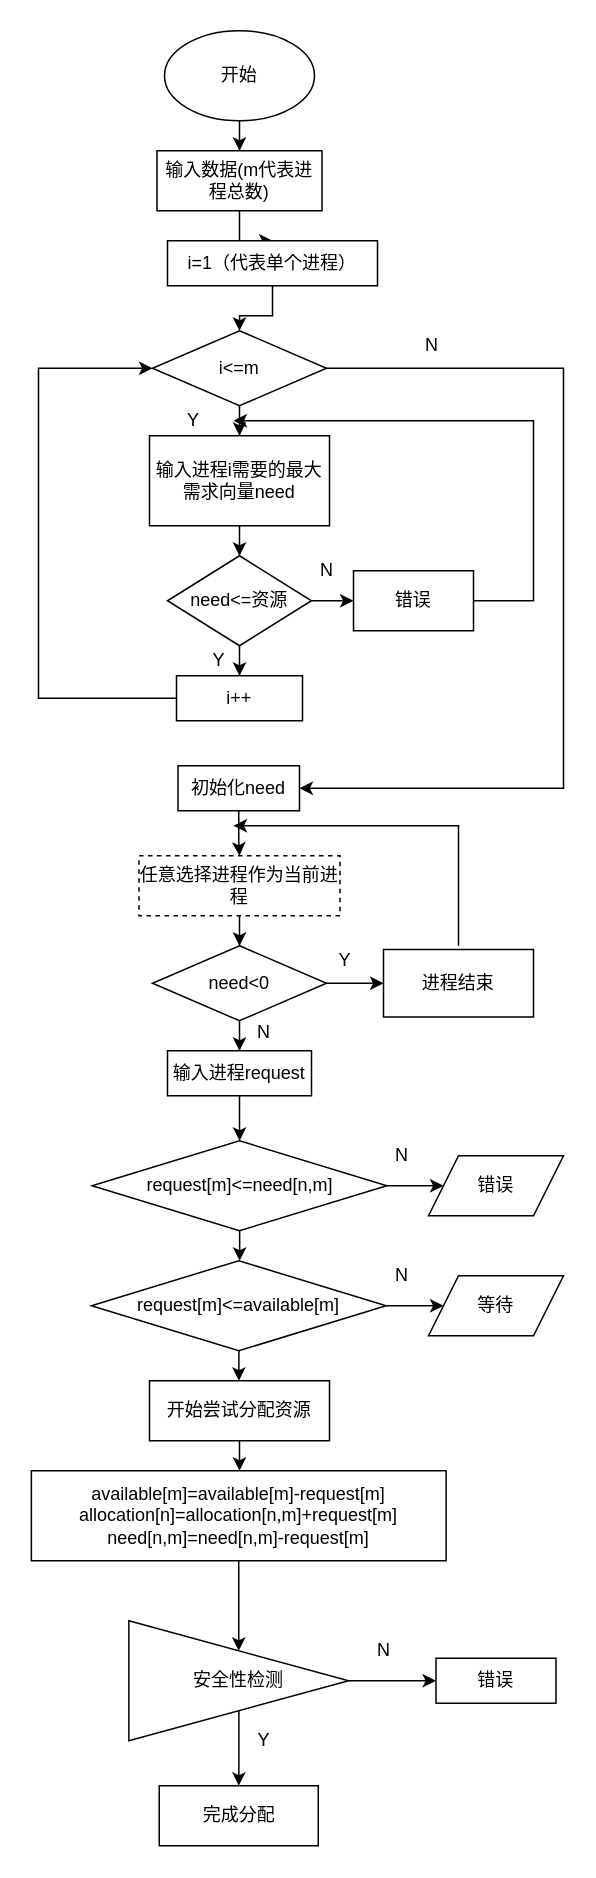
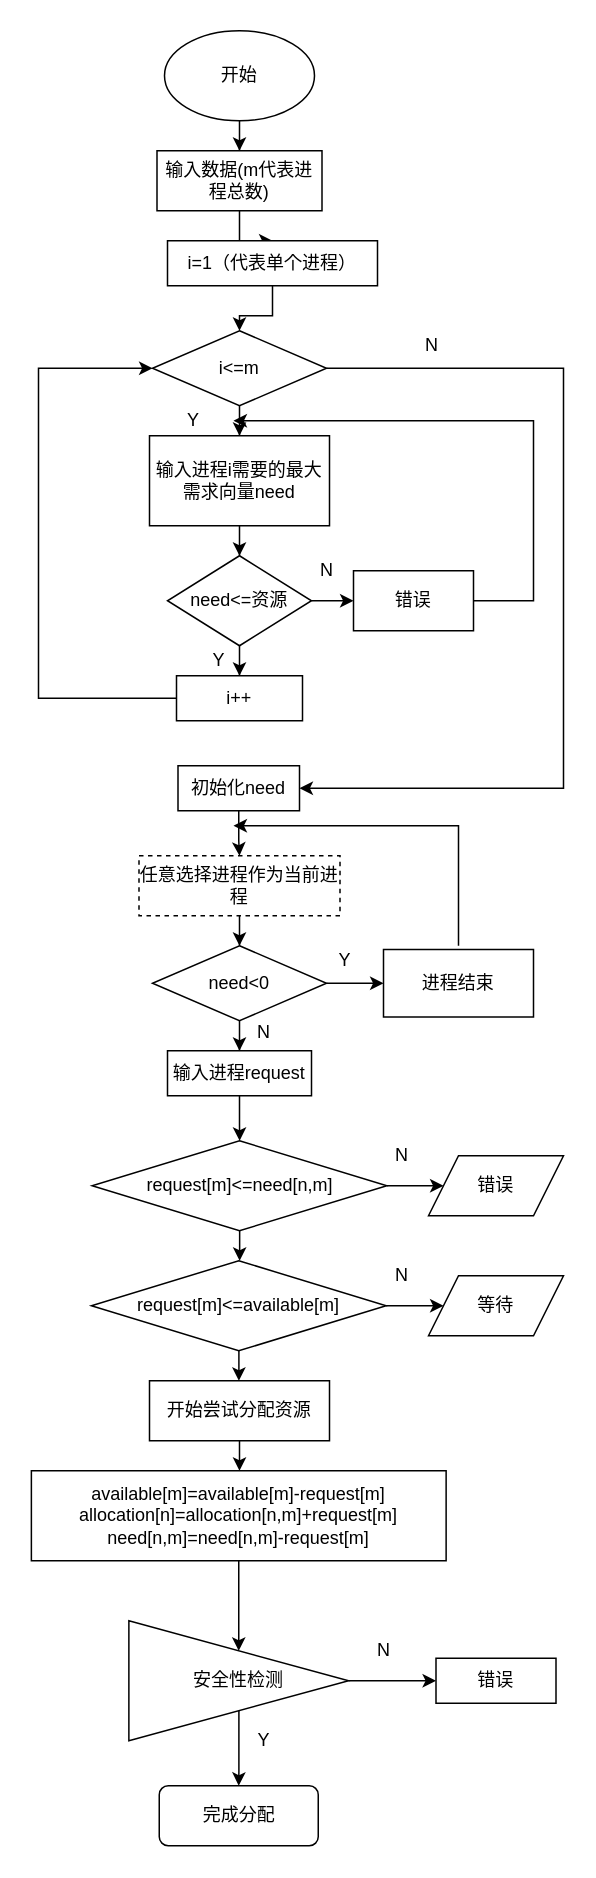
(239, 1816) -> (239, 1816)
